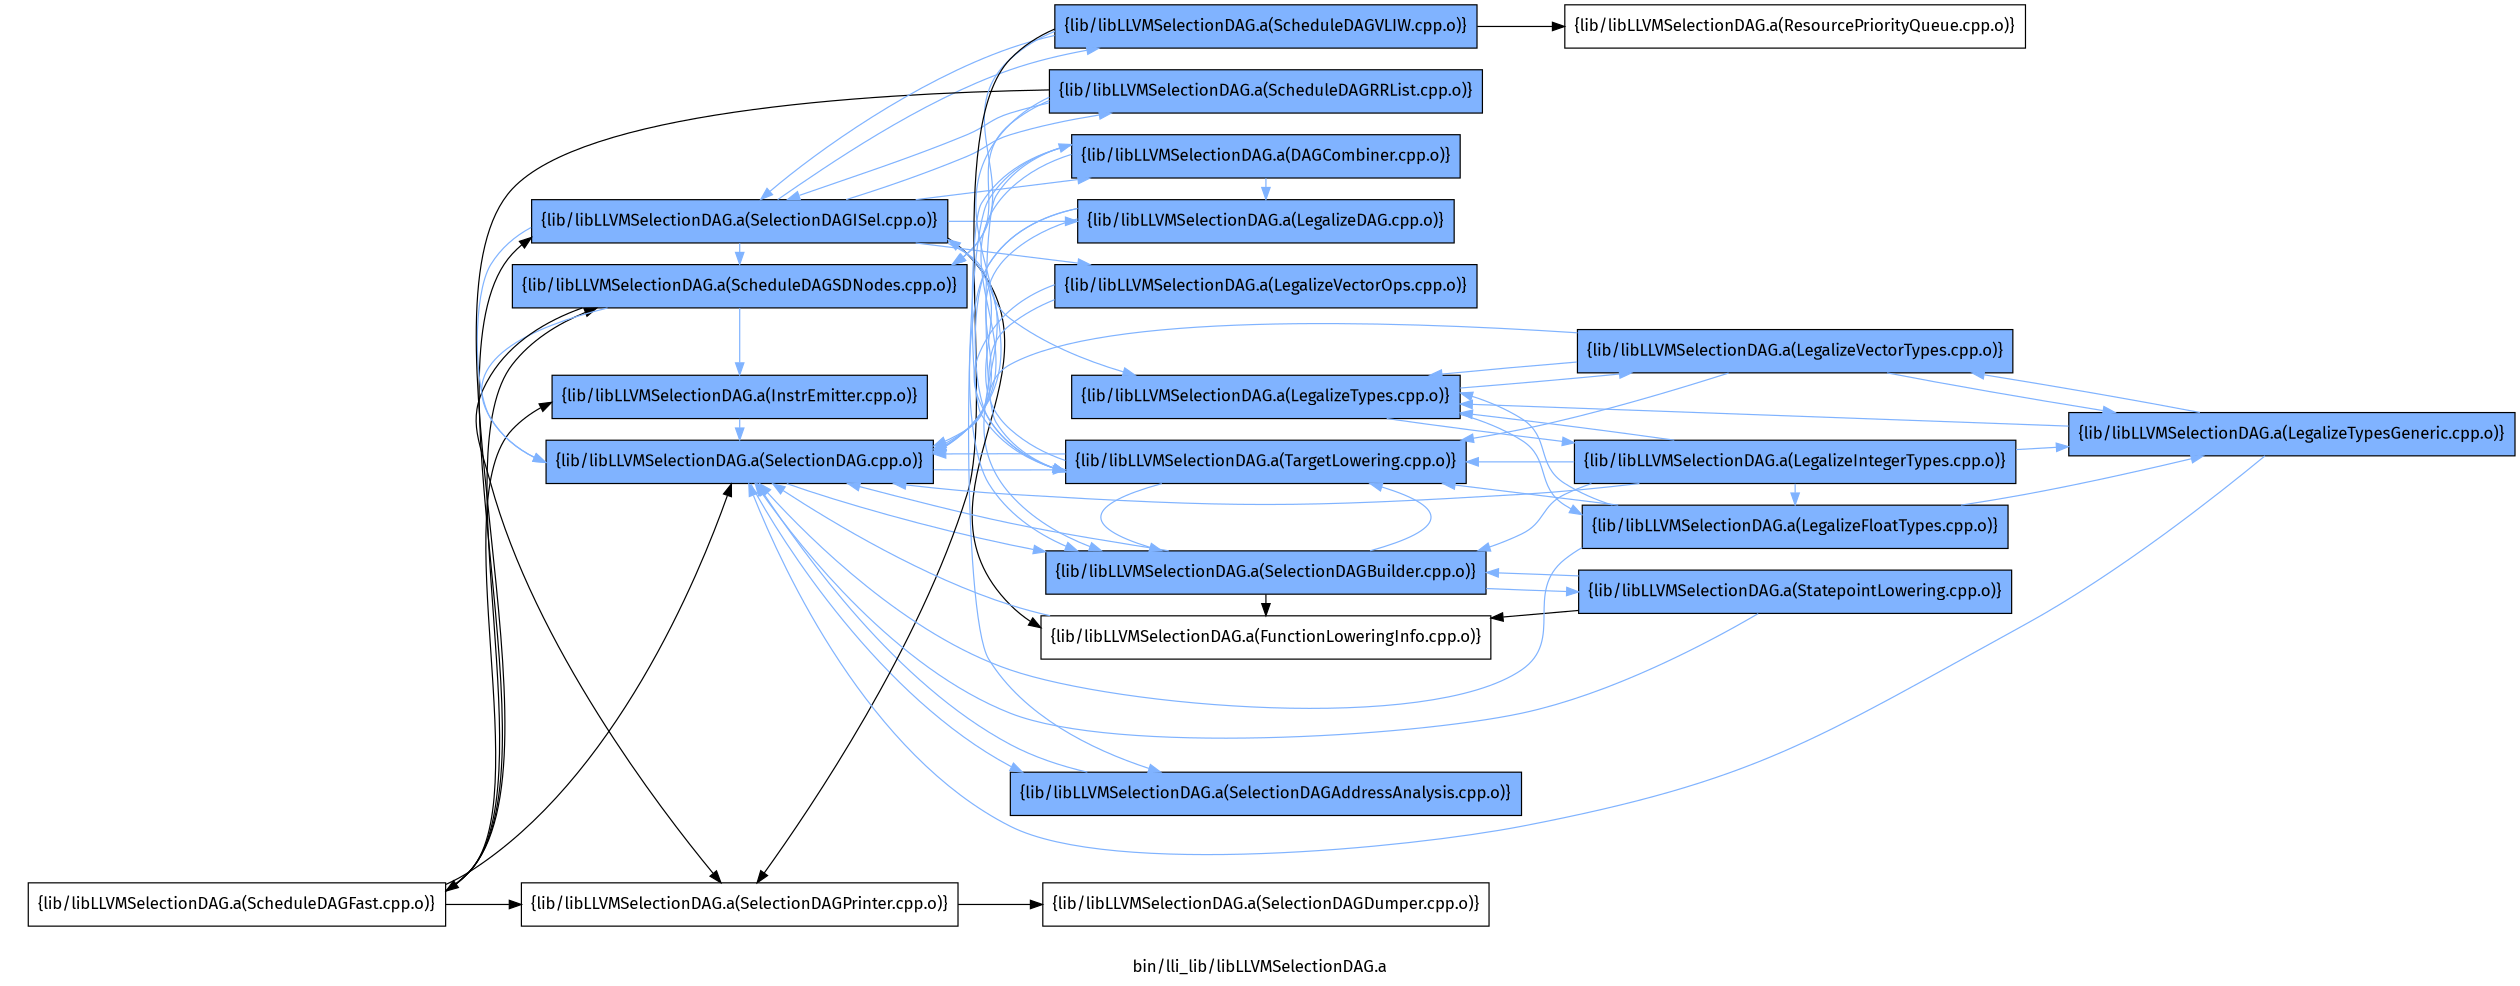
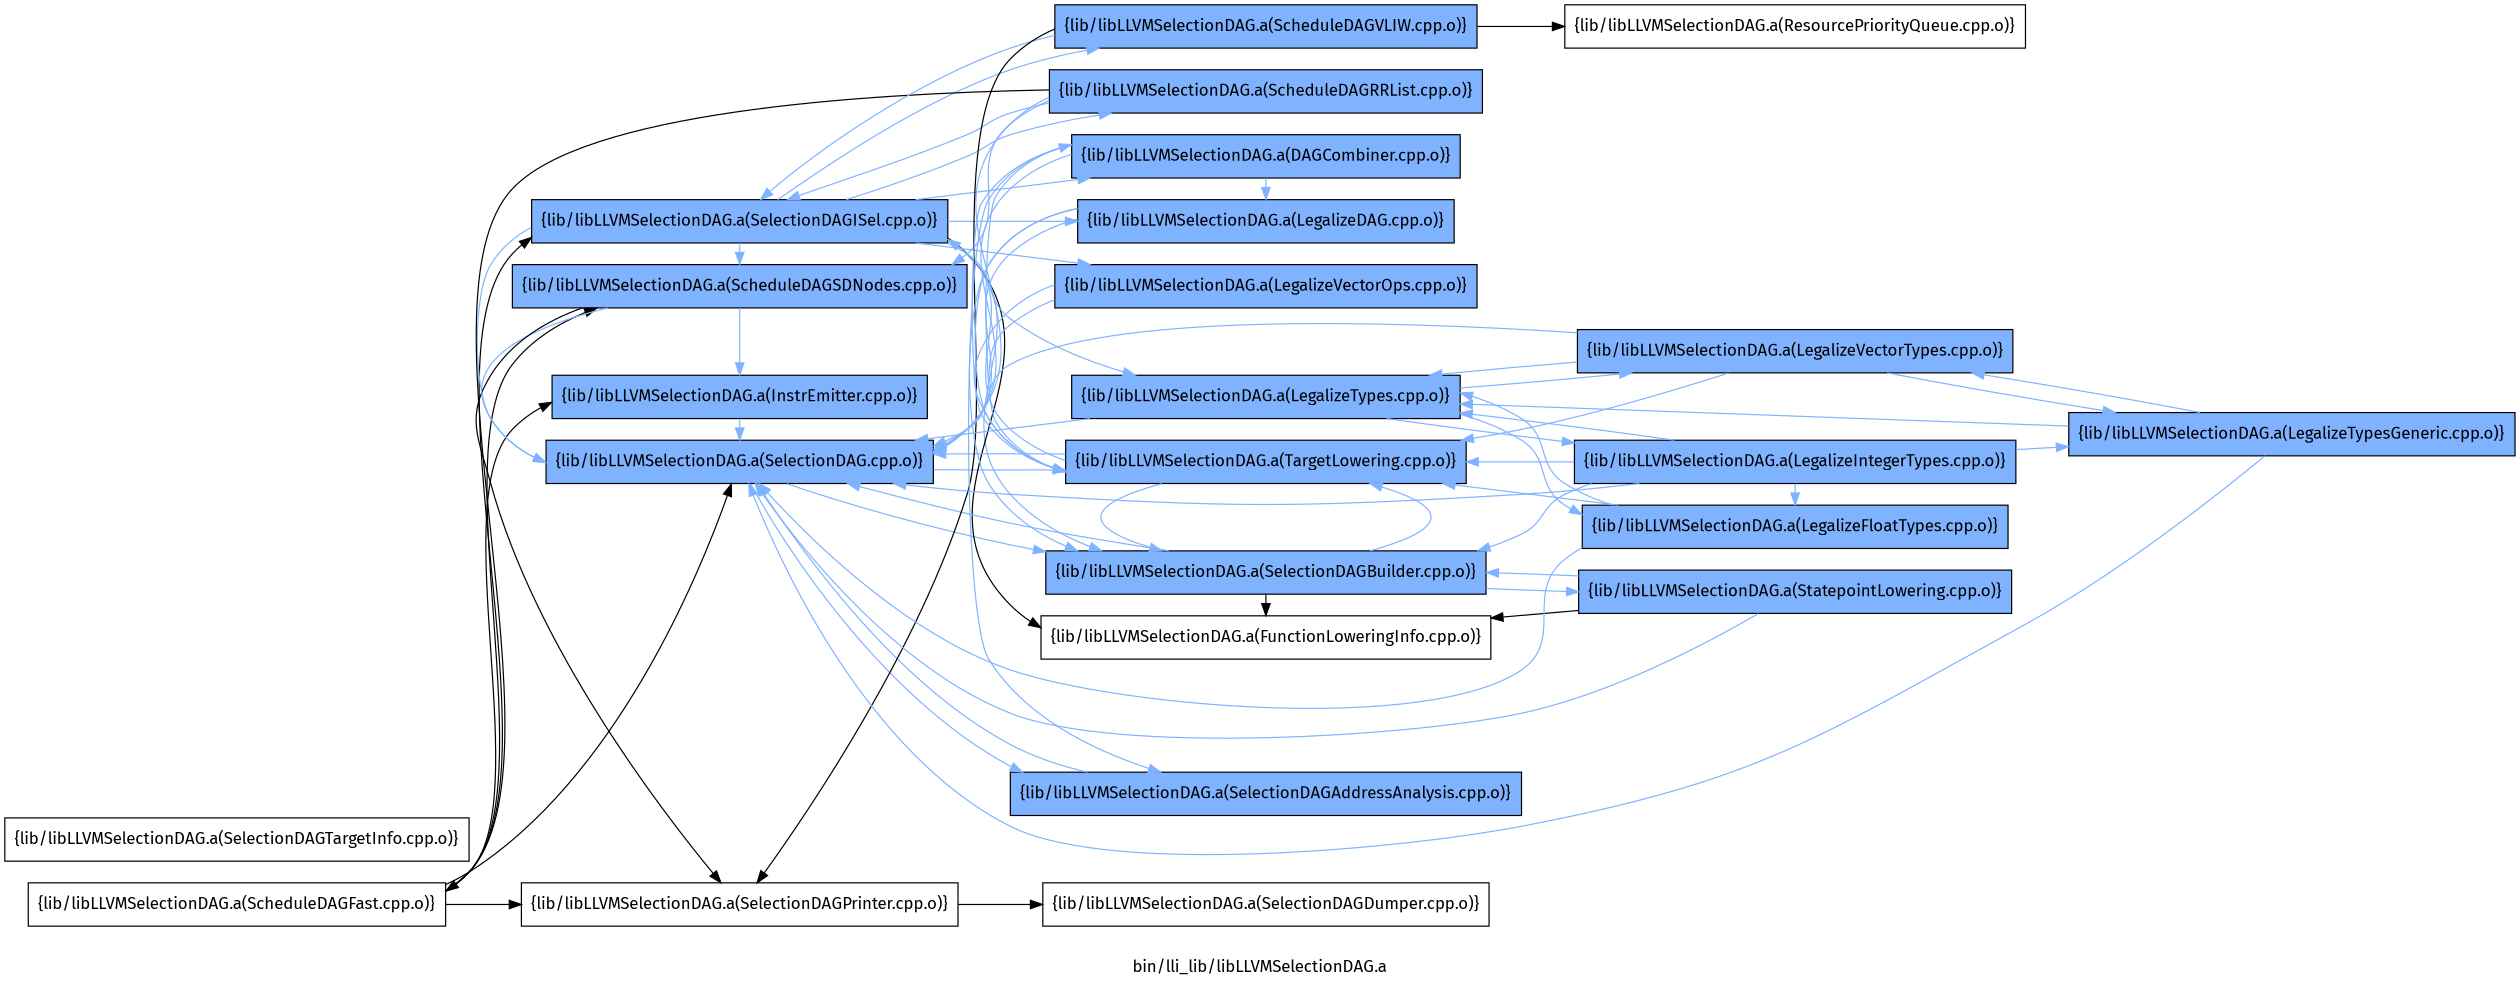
(985, 133) -> none
(2077, 484) -> none
(912, 564) -> (1021, 427)
none -> (237, 840)
